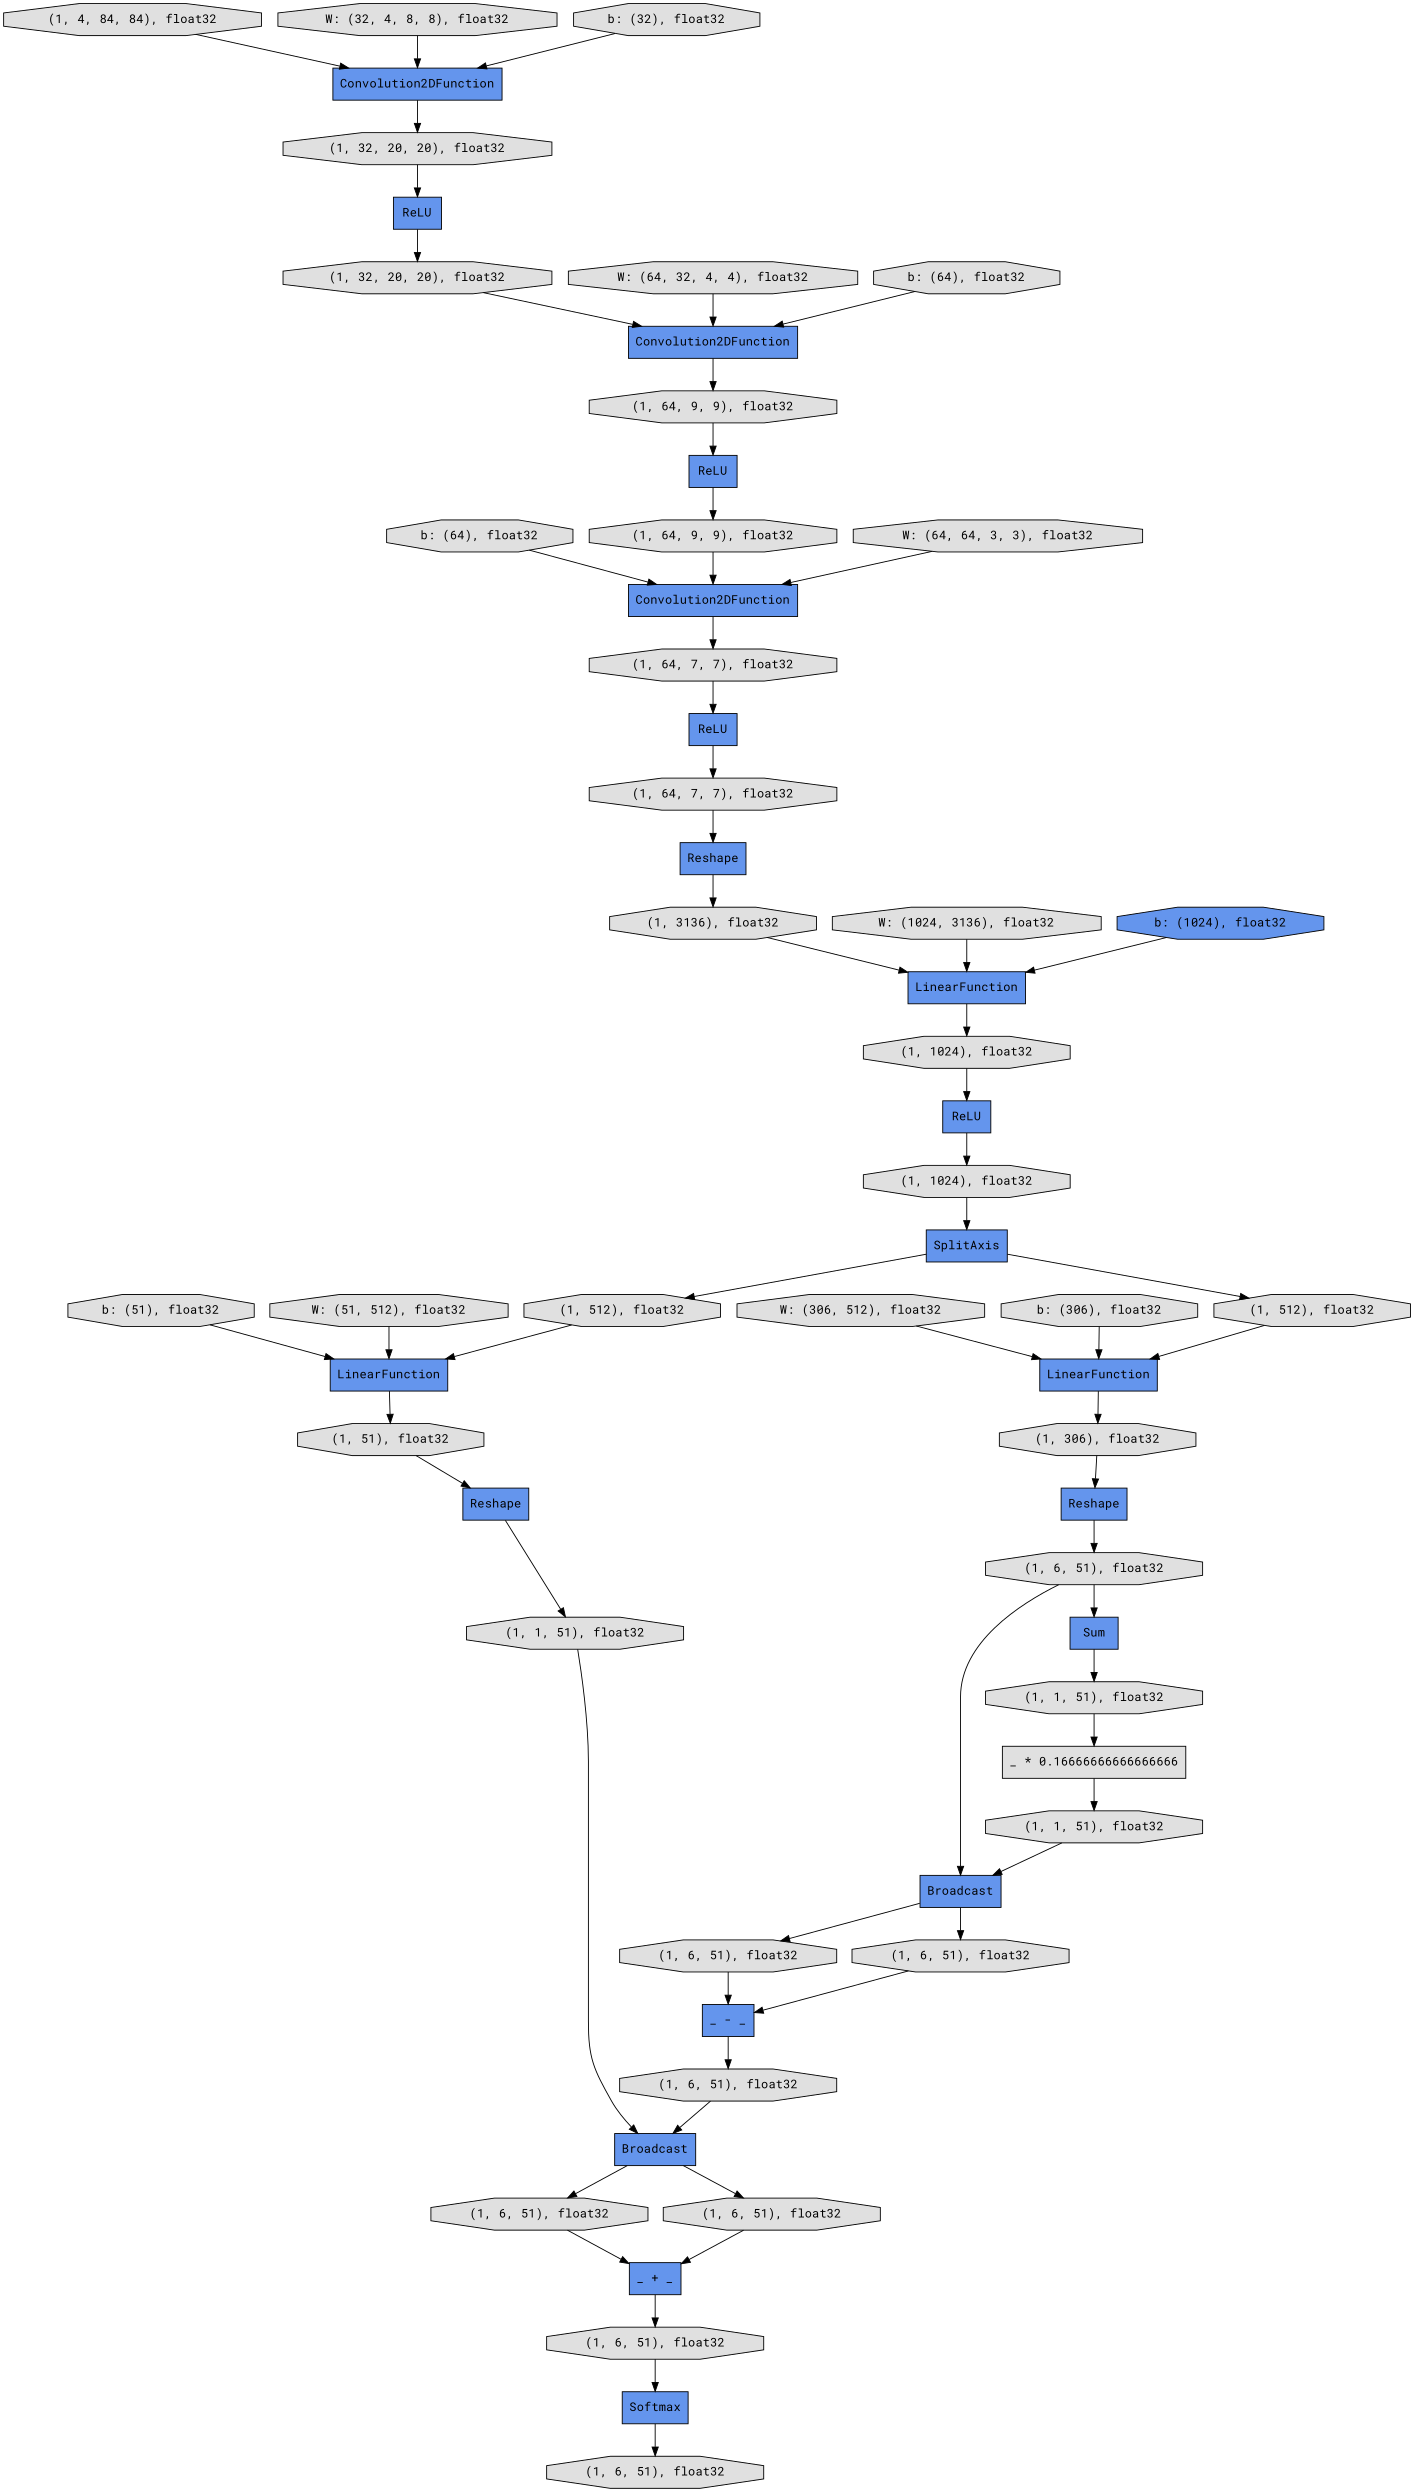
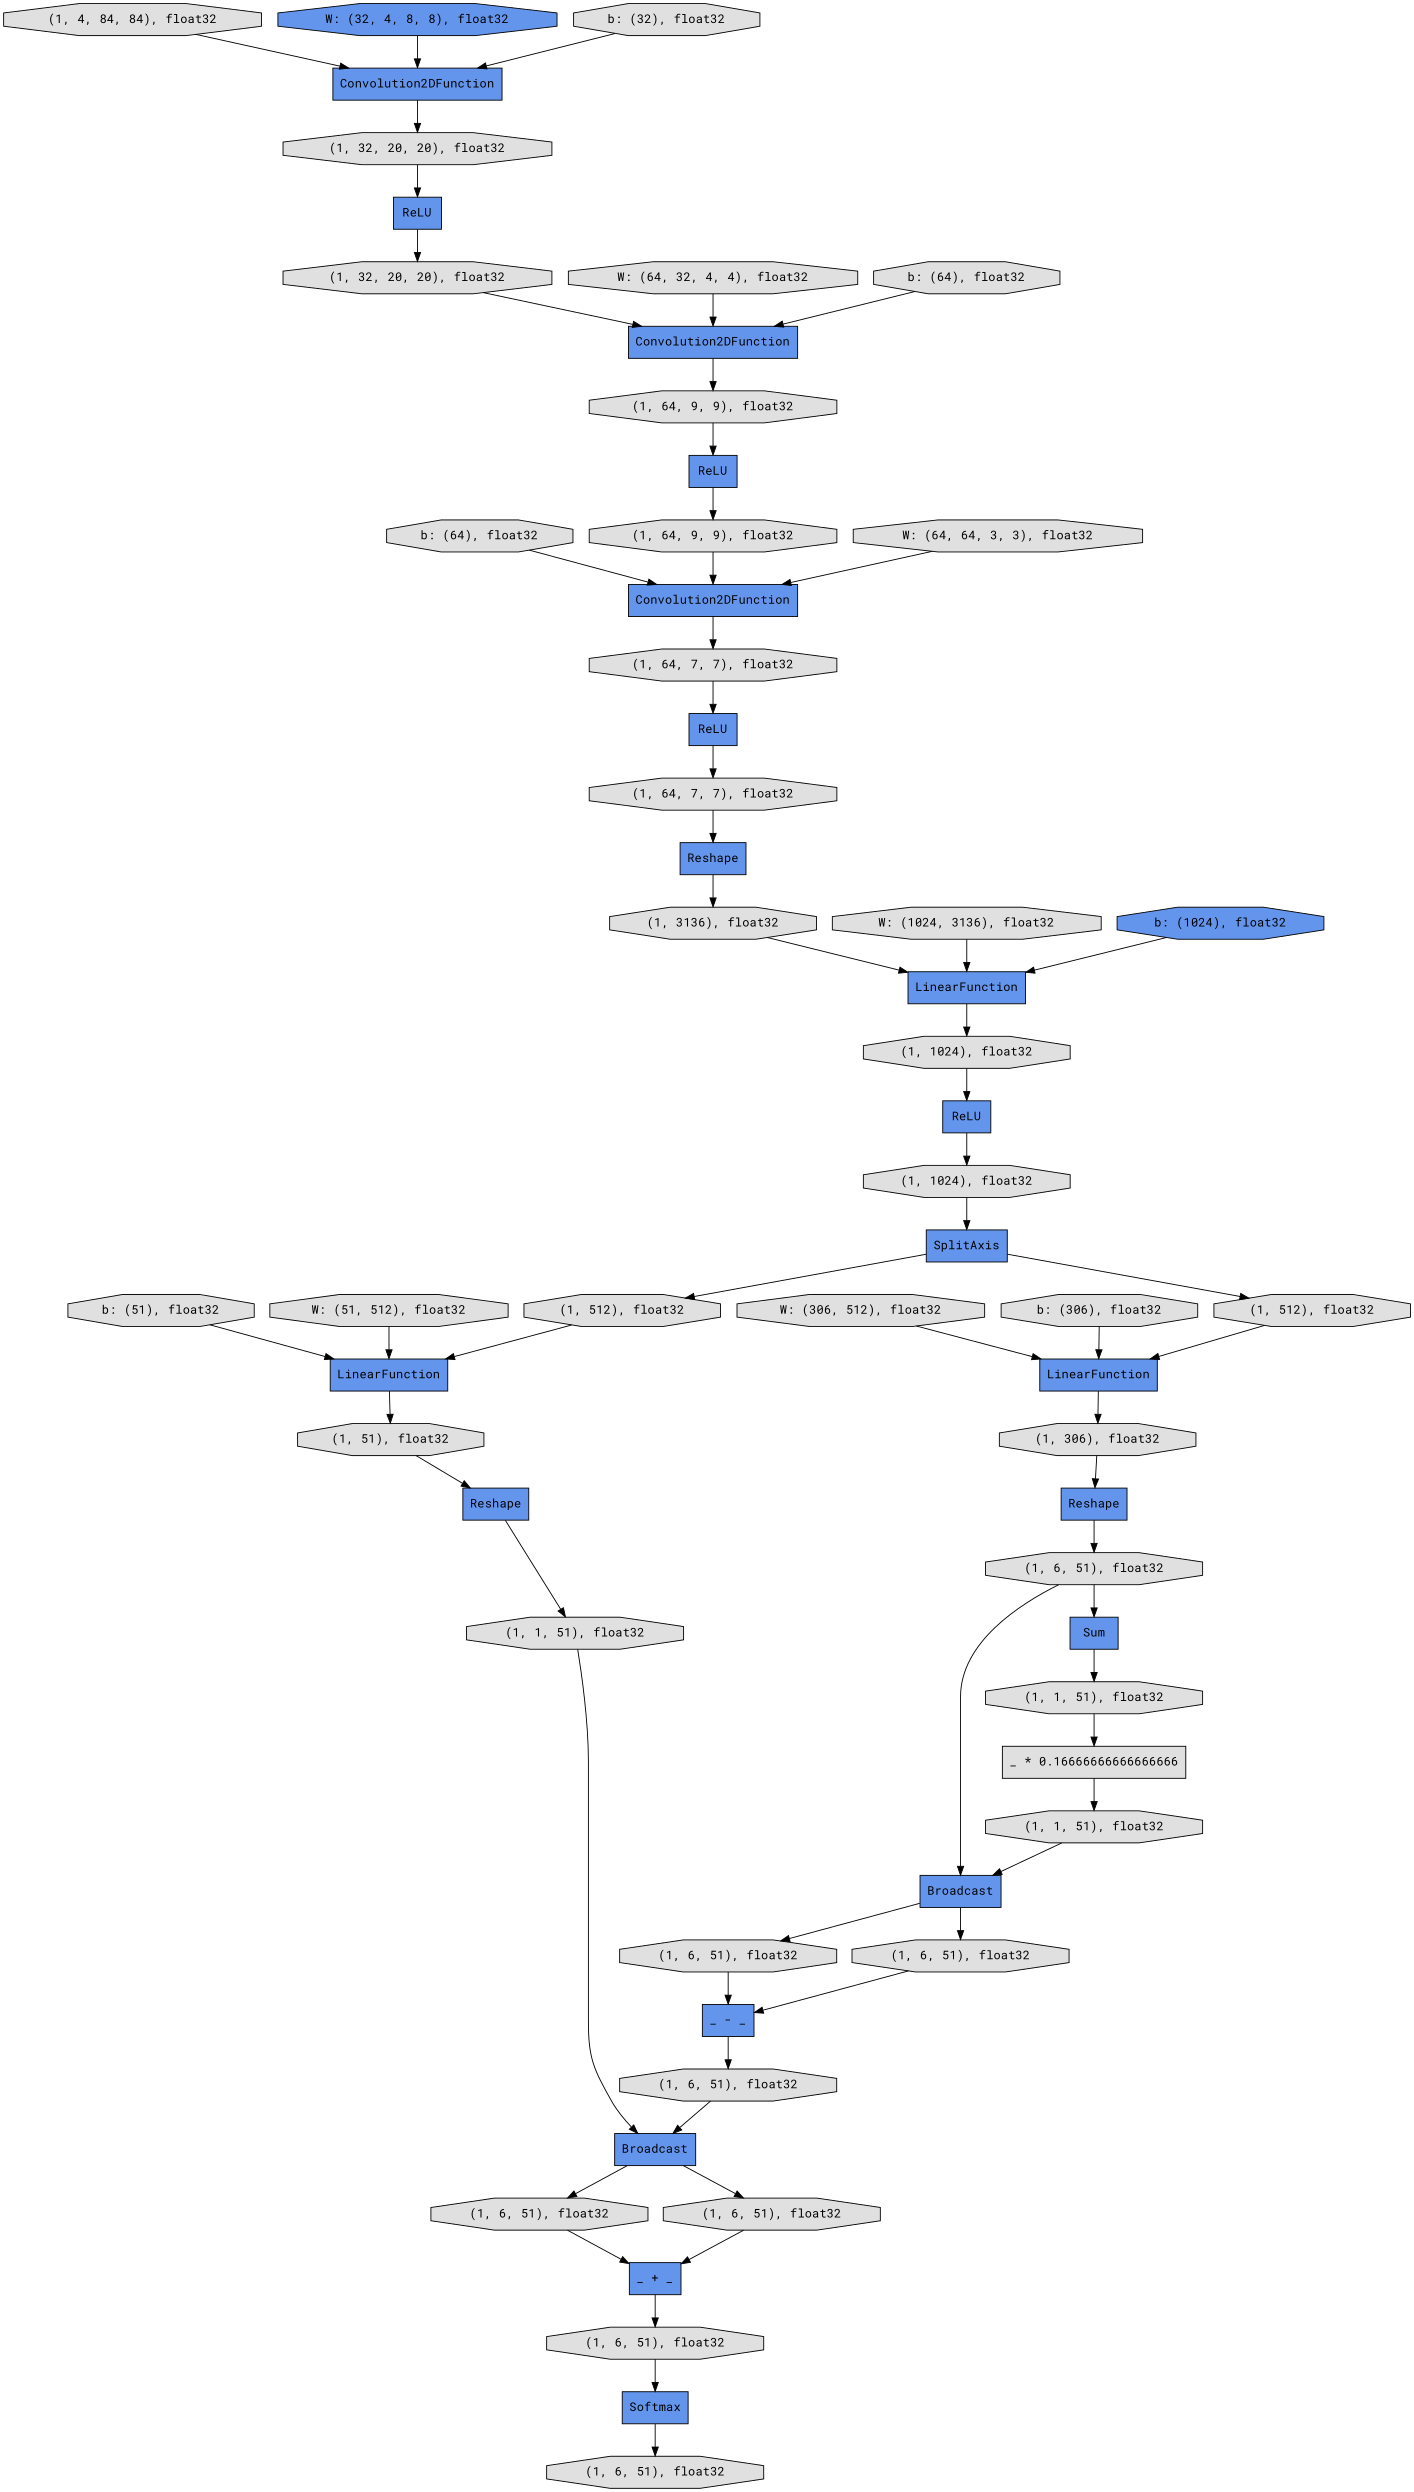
(417, 20) -> (417, 20)
